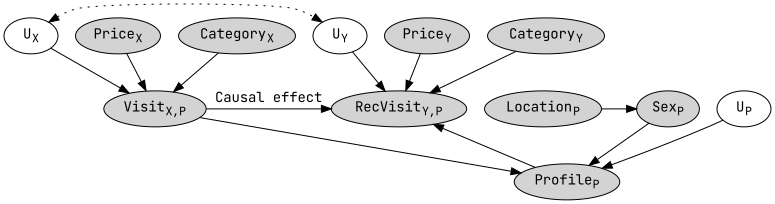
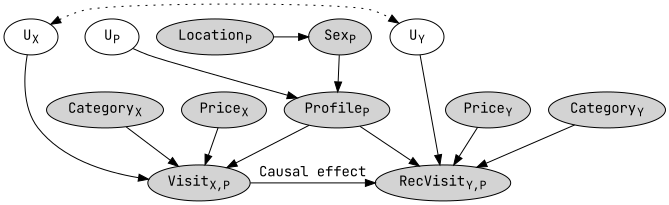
(356, 144) -> (273, 144)
